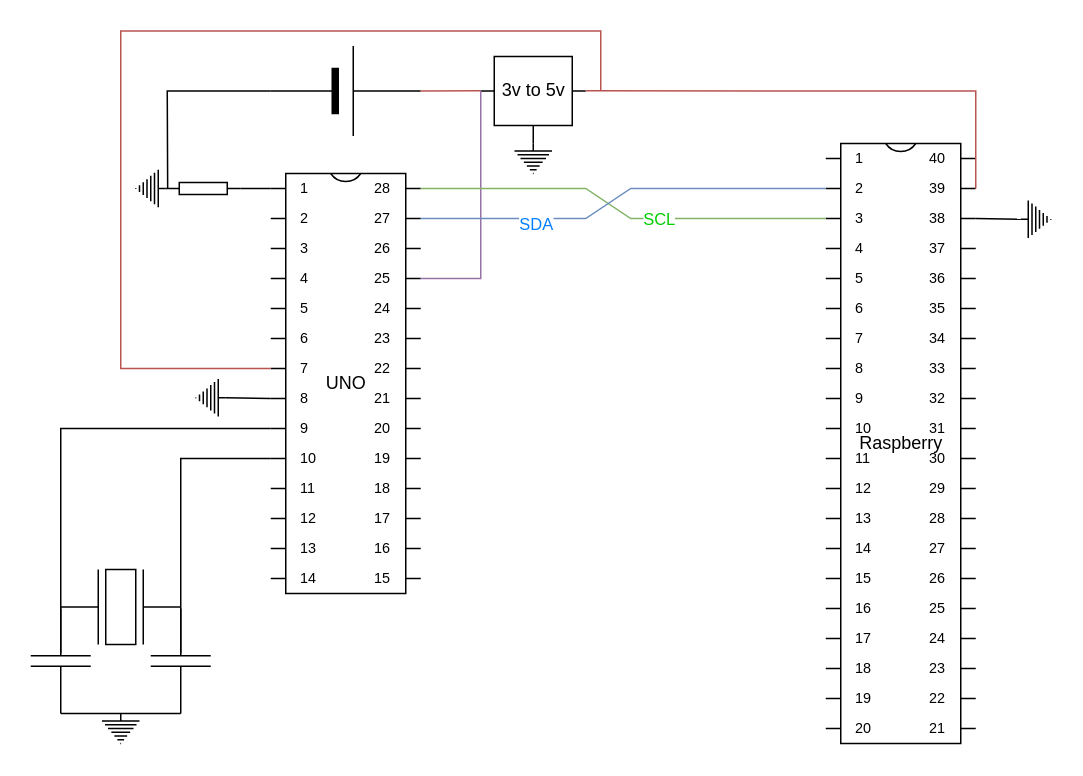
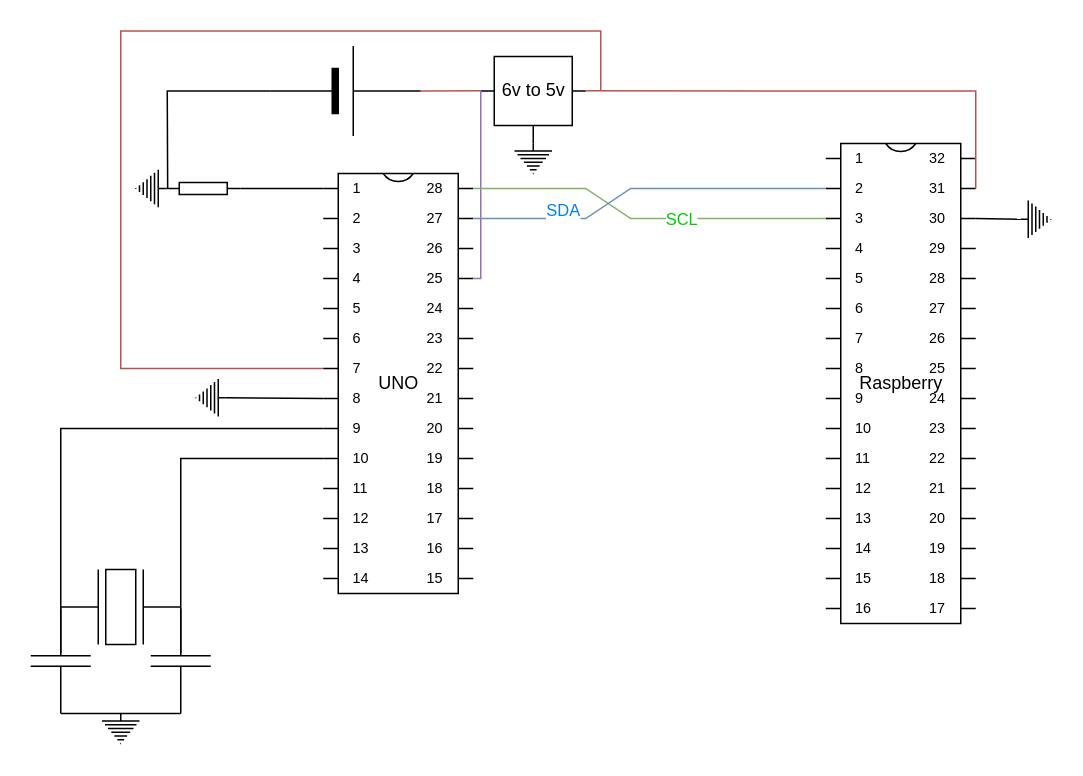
(534, 91) -> (534, 91)
(346, 383) -> (398, 383)
(901, 443) -> (901, 383)
